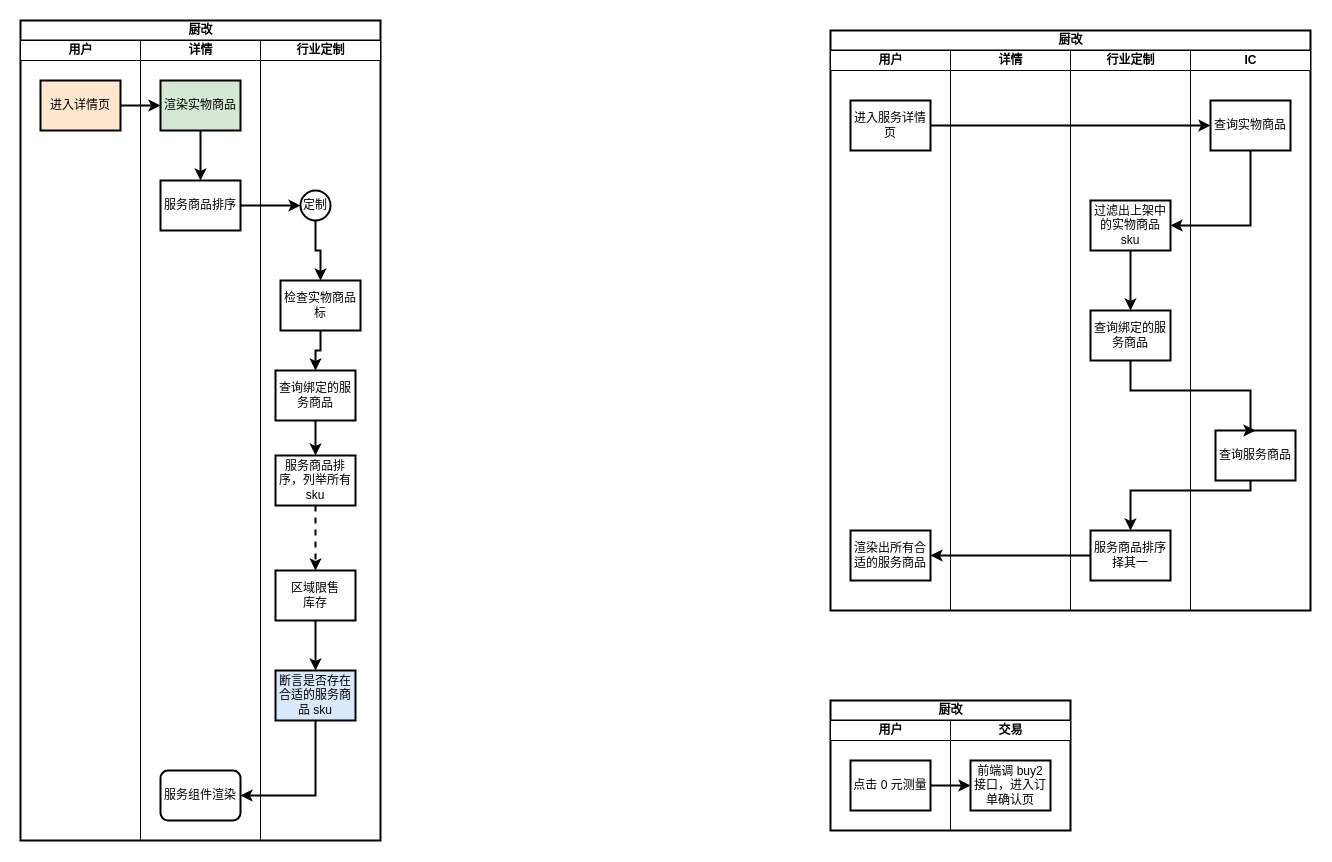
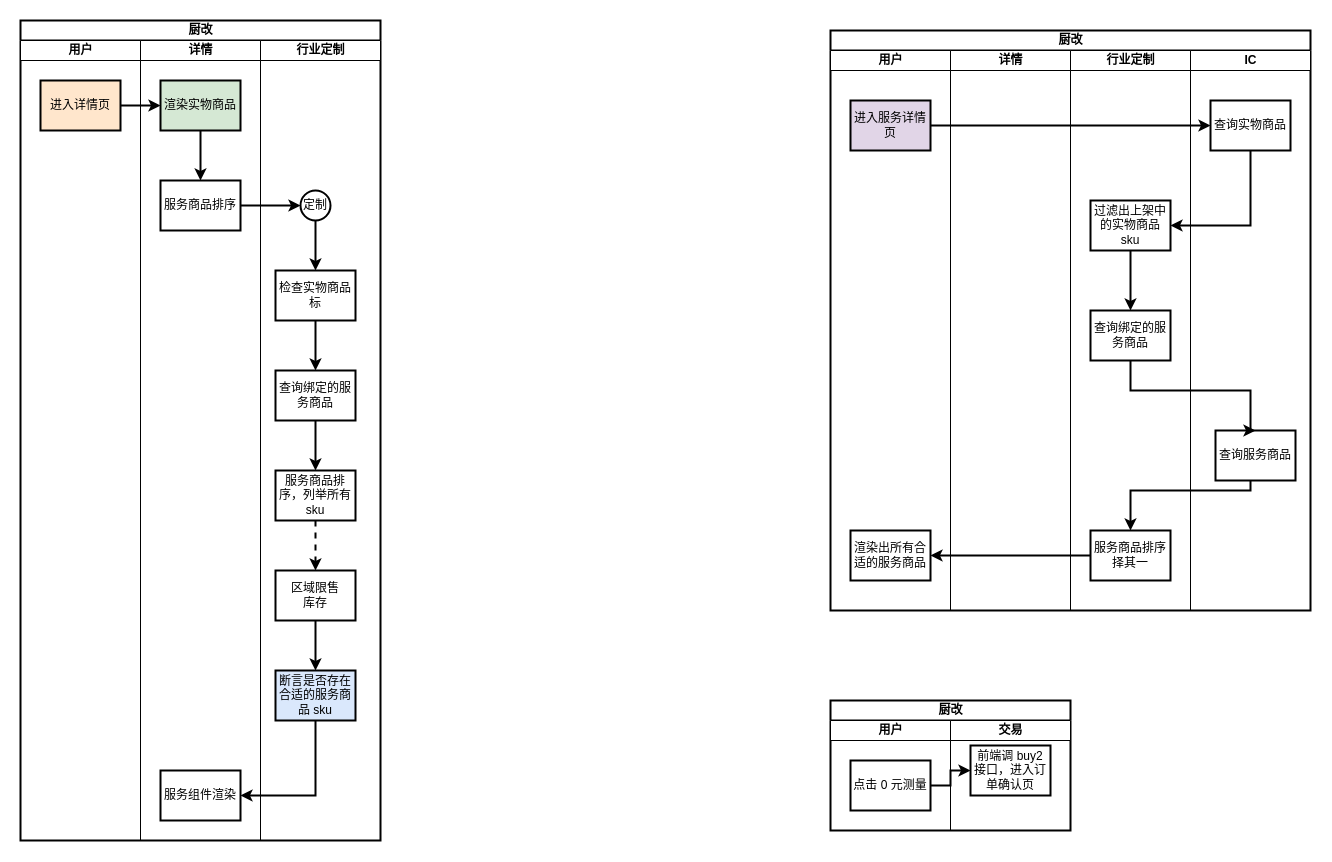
(891, 126) -> (891, 126)
(321, 306) -> (316, 296)
(316, 481) -> (316, 496)
(1011, 786) -> (1011, 771)
(201, 796) -> (201, 796)
